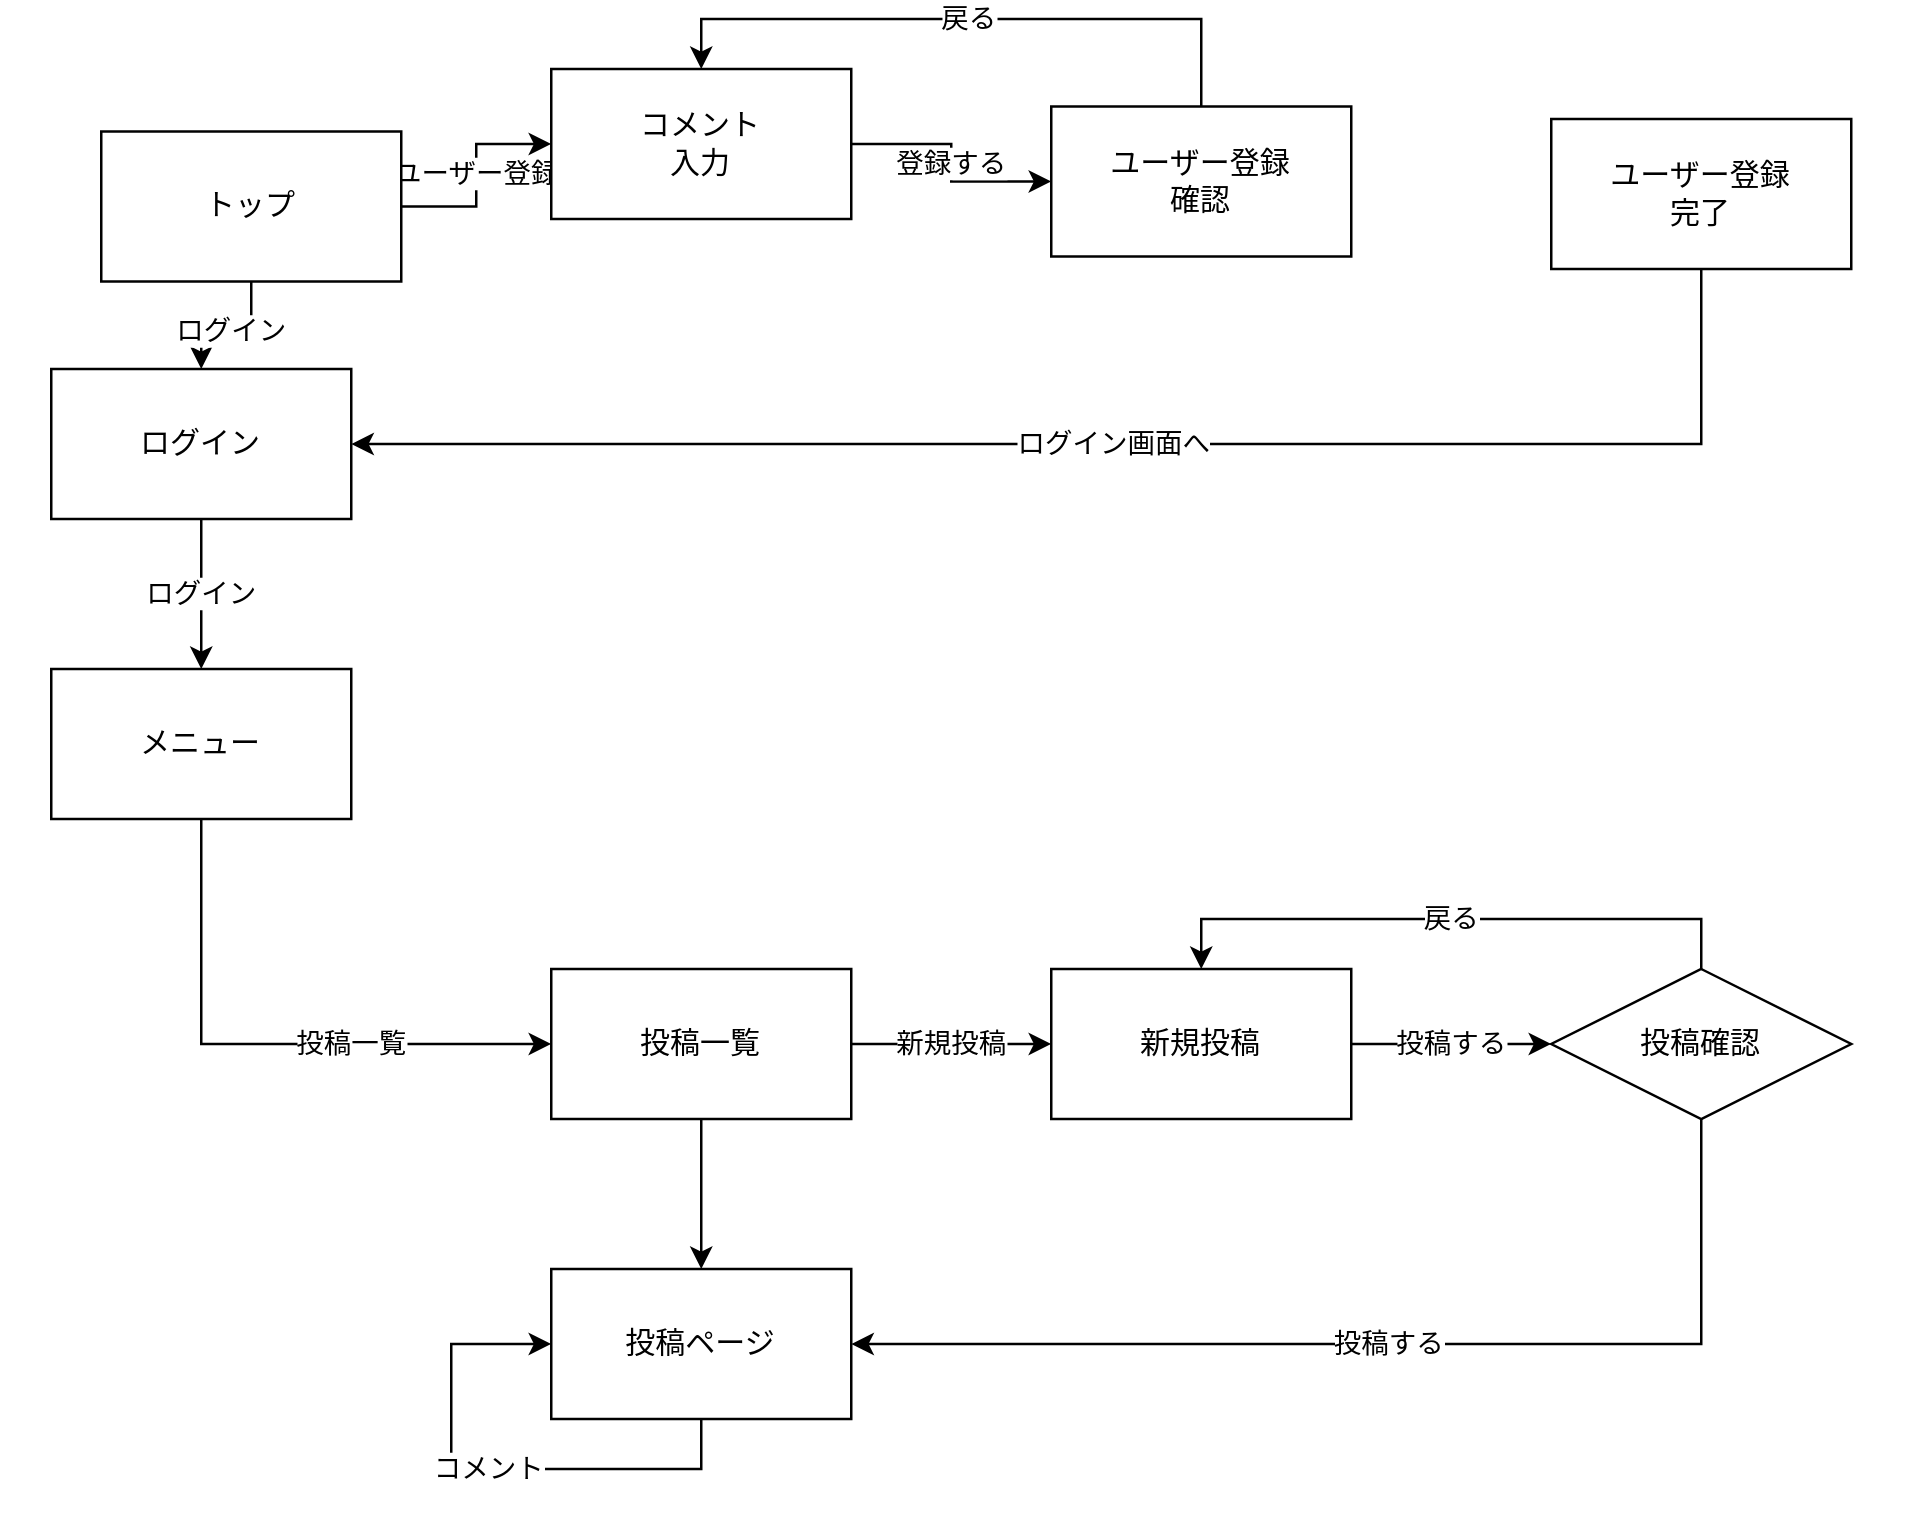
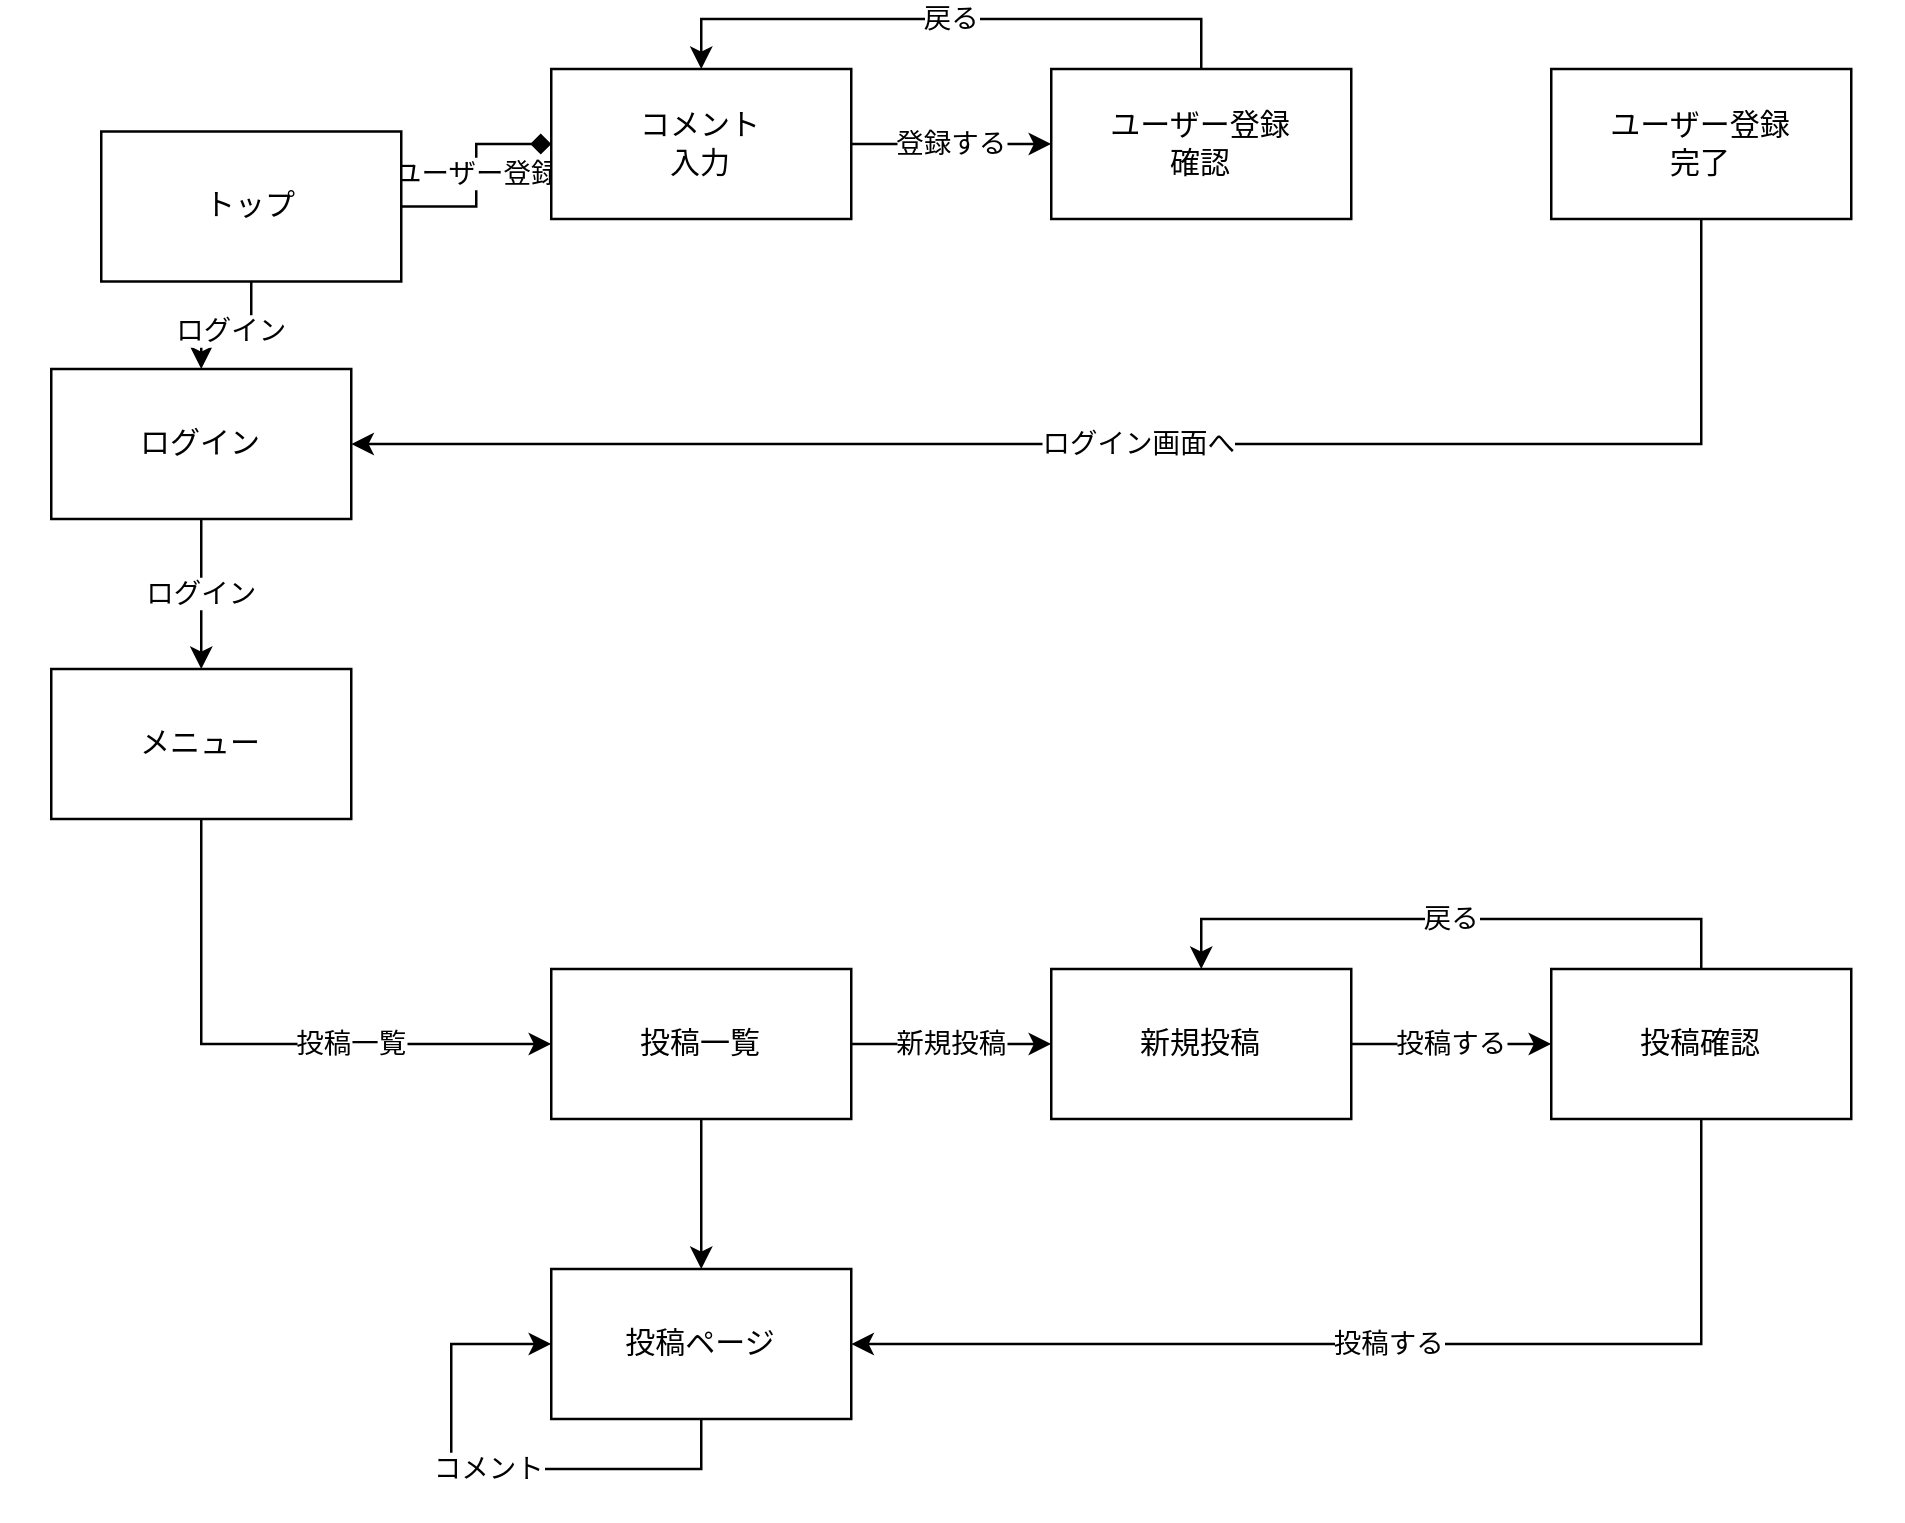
(532, 144) -> (531, 144)
(1201, 181) -> (1201, 144)
(1701, 194) -> (1701, 144)
(1701, 1044) -> (1701, 1044)
